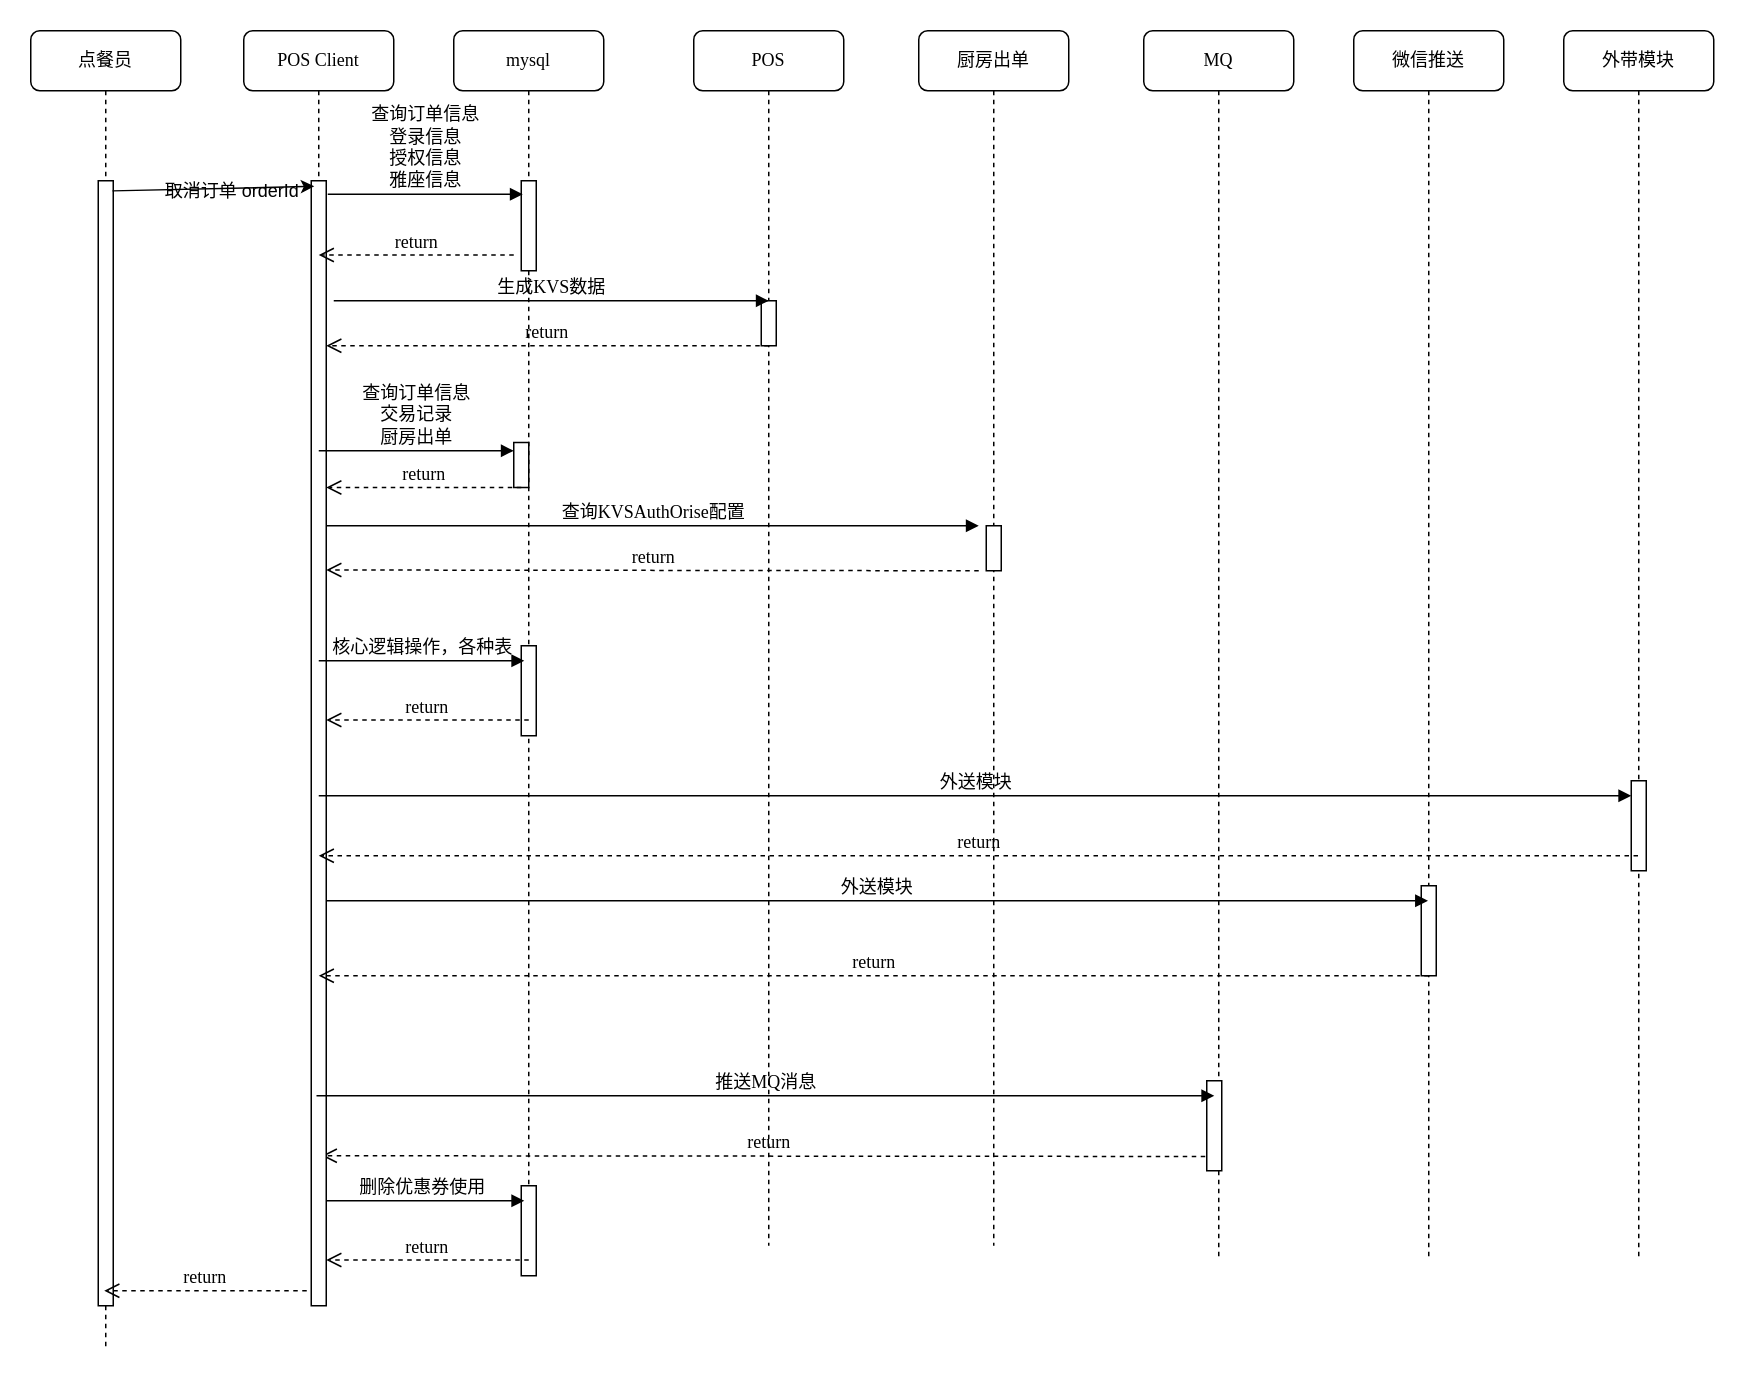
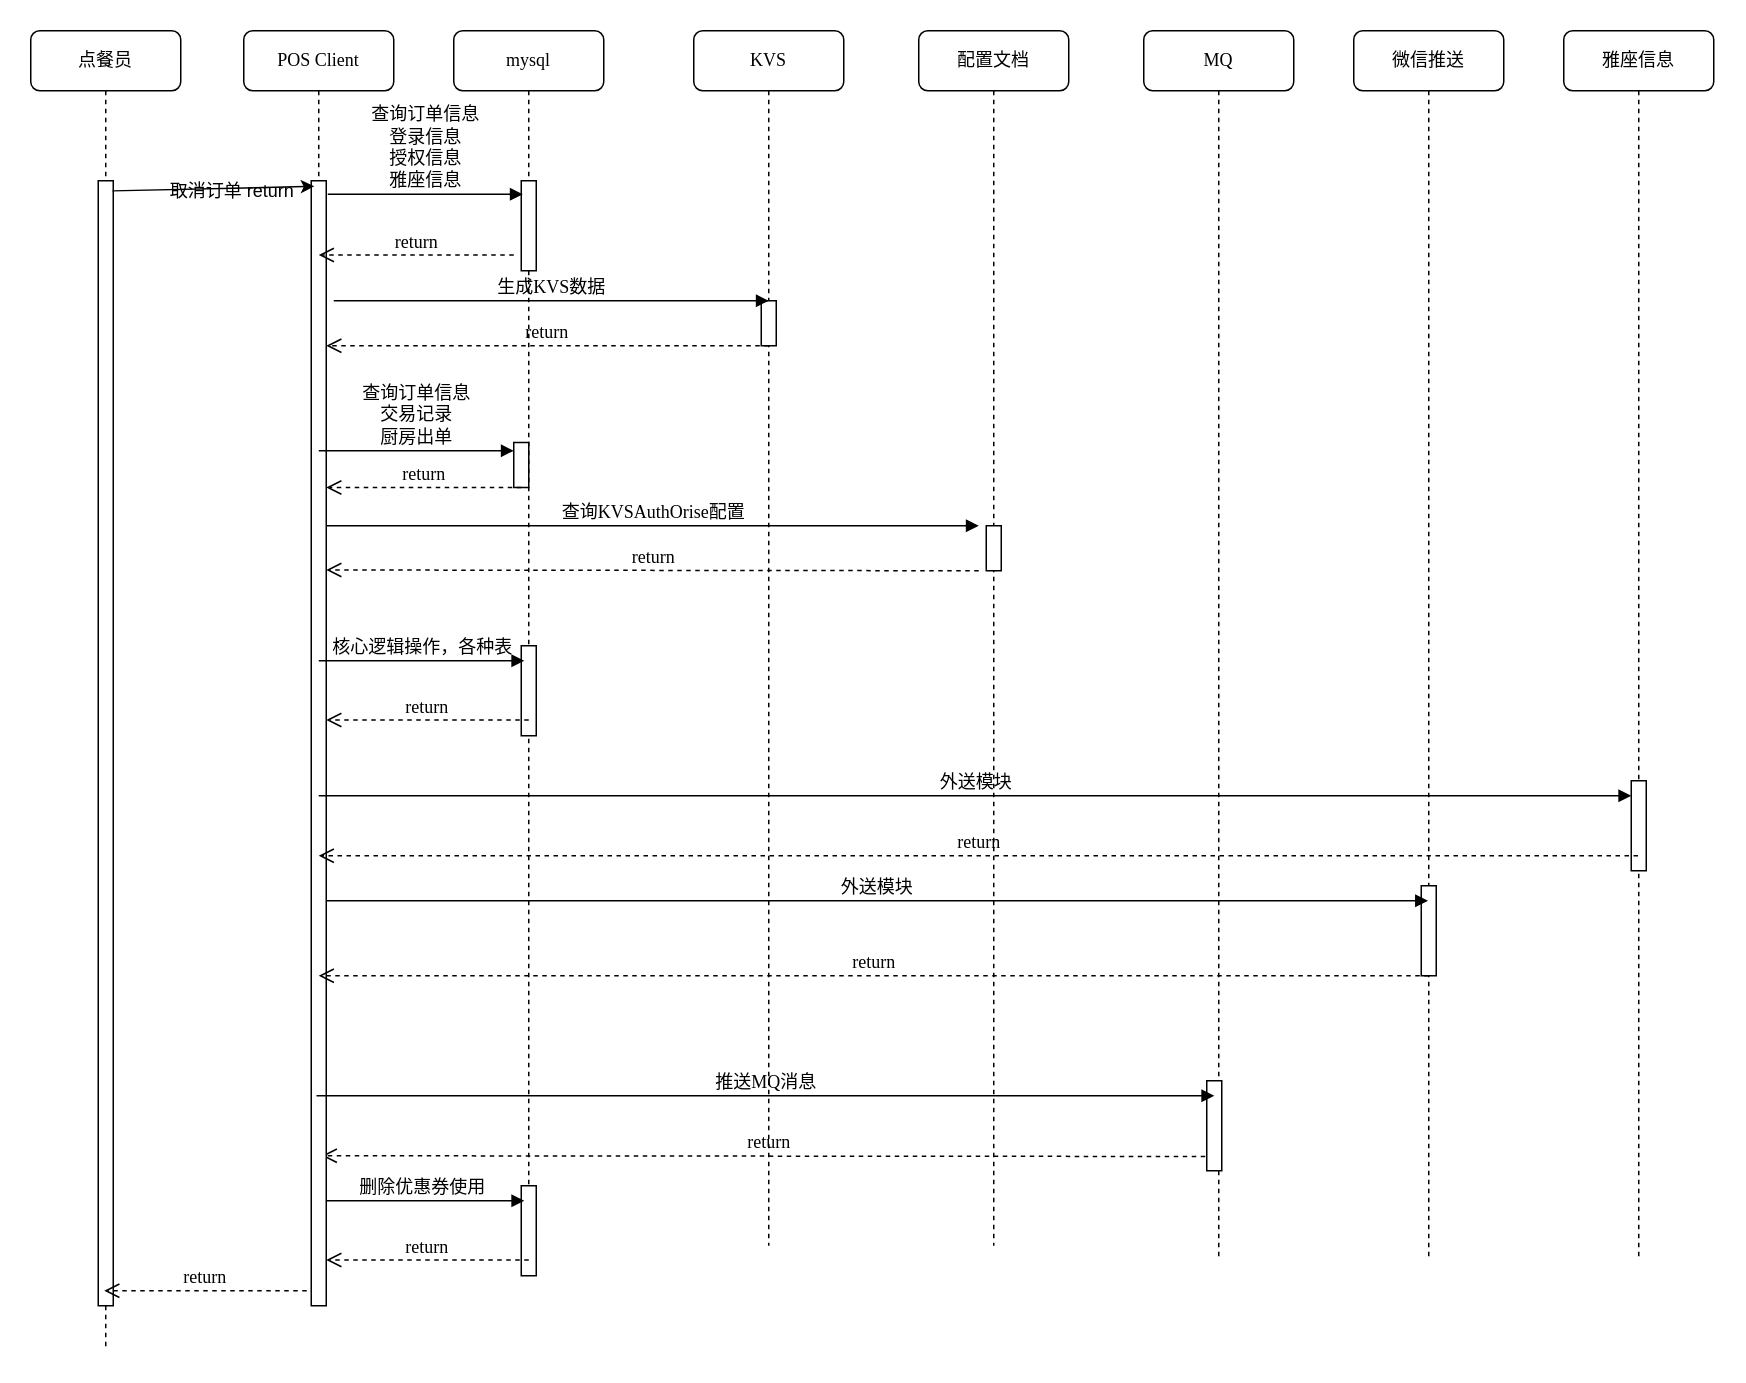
(769, 61) -> (769, 61)
(994, 61) -> (994, 61)
(1639, 61) -> (1639, 61)
(233, 191) -> (233, 191)
